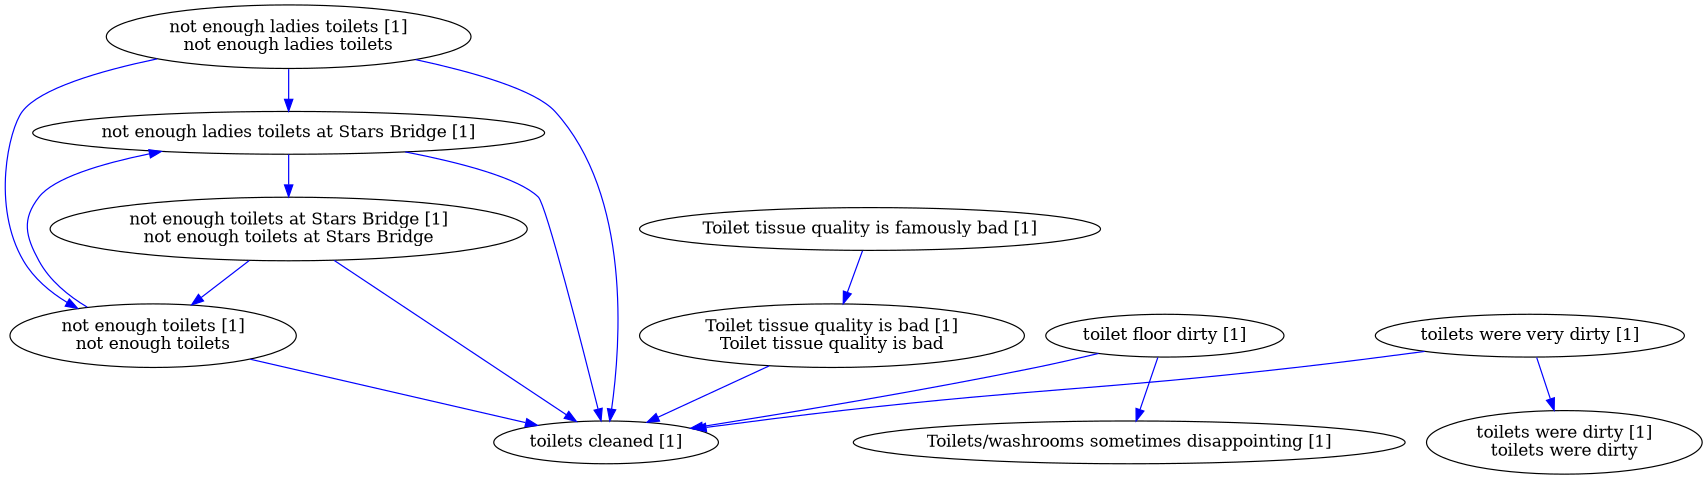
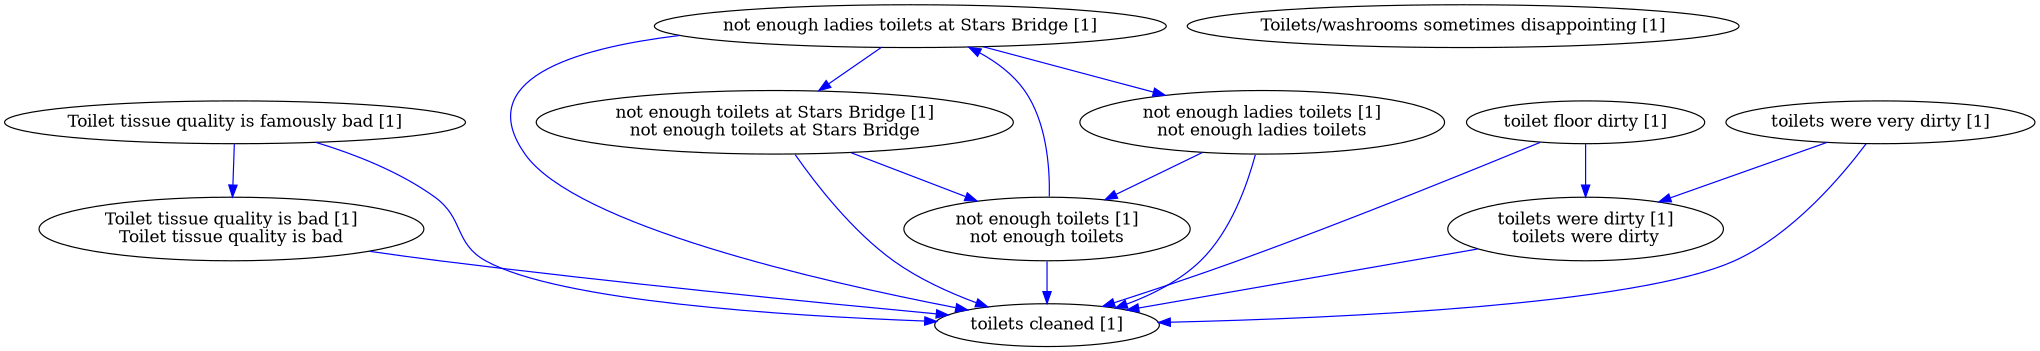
(289, 84) -> (1068, 69)
none -> (1308, 278)
none -> (596, 292)
(1147, 390) -> (1586, 165)
